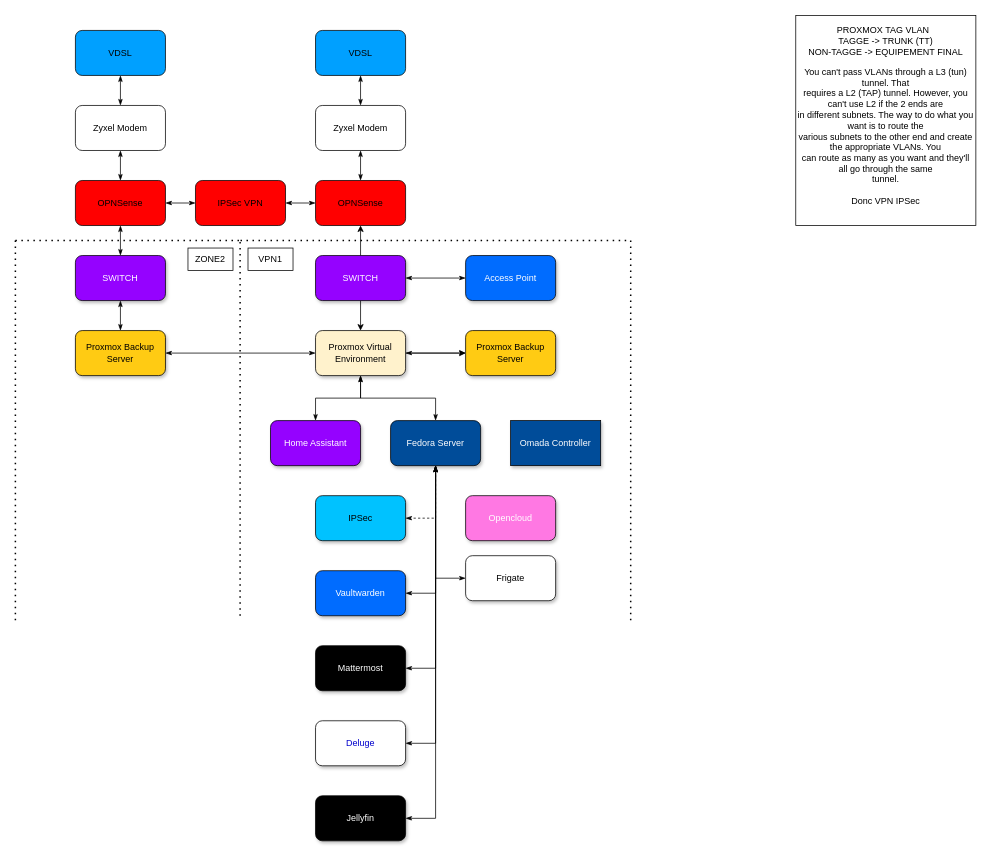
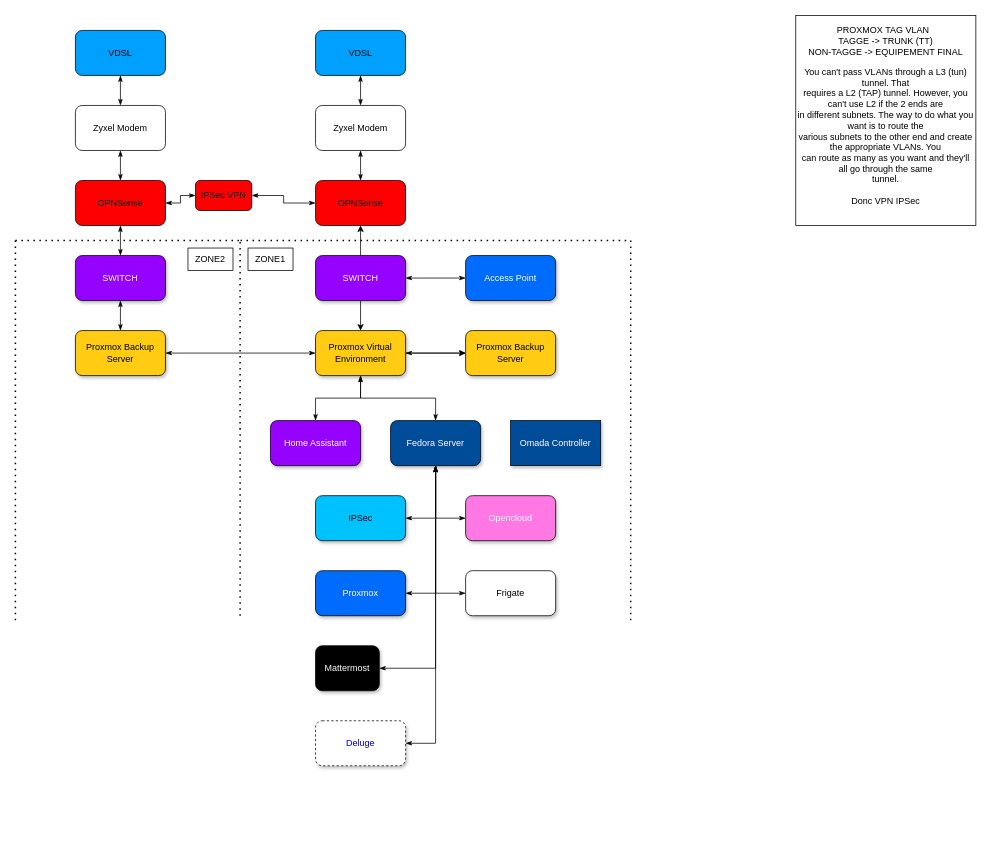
(240, 203) -> (224, 195)
(270, 259) -> (270, 259)
(360, 353) -> (360, 353)
(422, 518) -> (422, 518)
none -> (459, 518)
(510, 578) -> (510, 593)
(360, 593) -> (360, 593)
(360, 668) -> (347, 668)
(360, 743) -> (360, 743)
(435, 794) -> none
(360, 818) -> none
